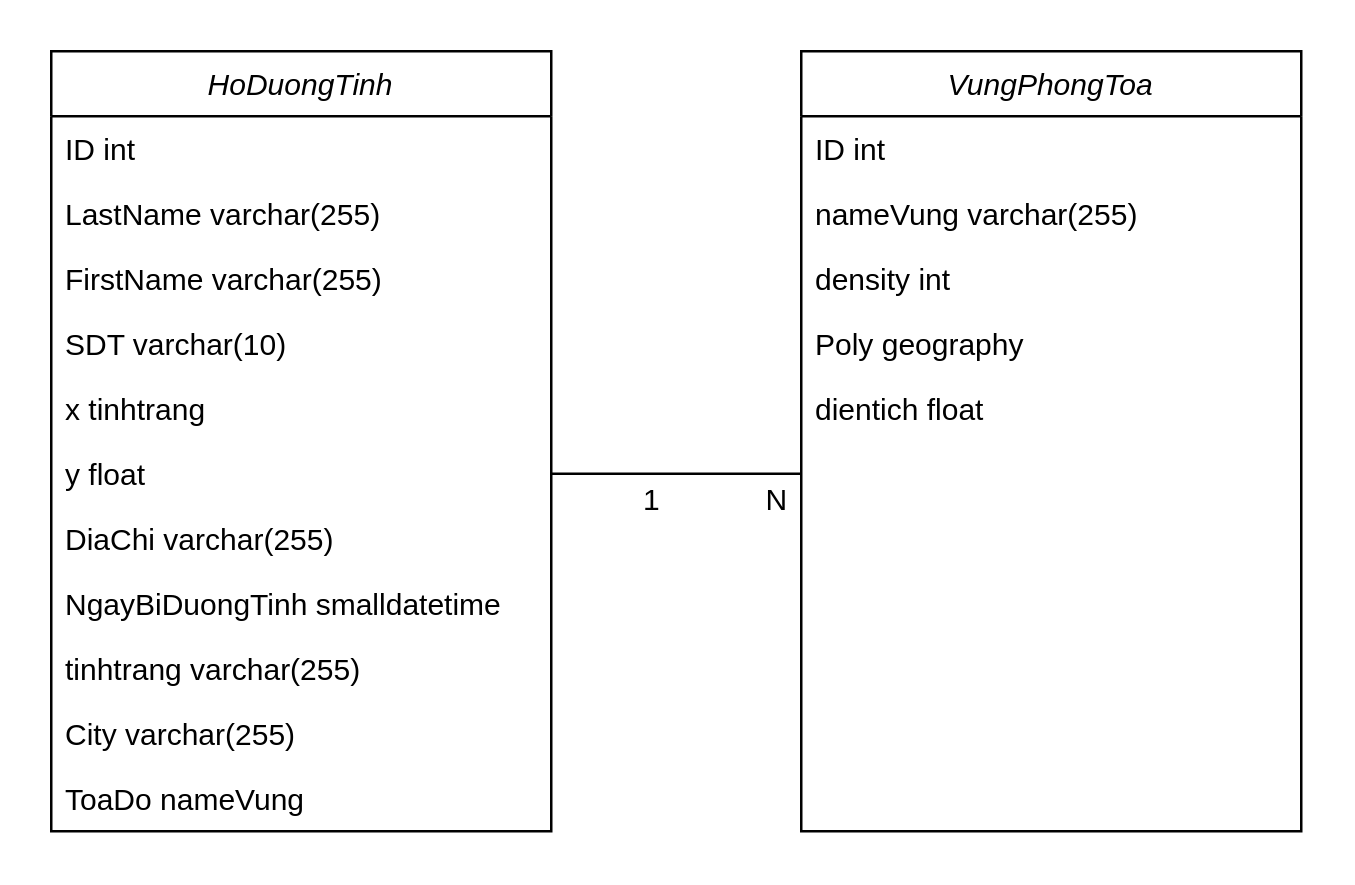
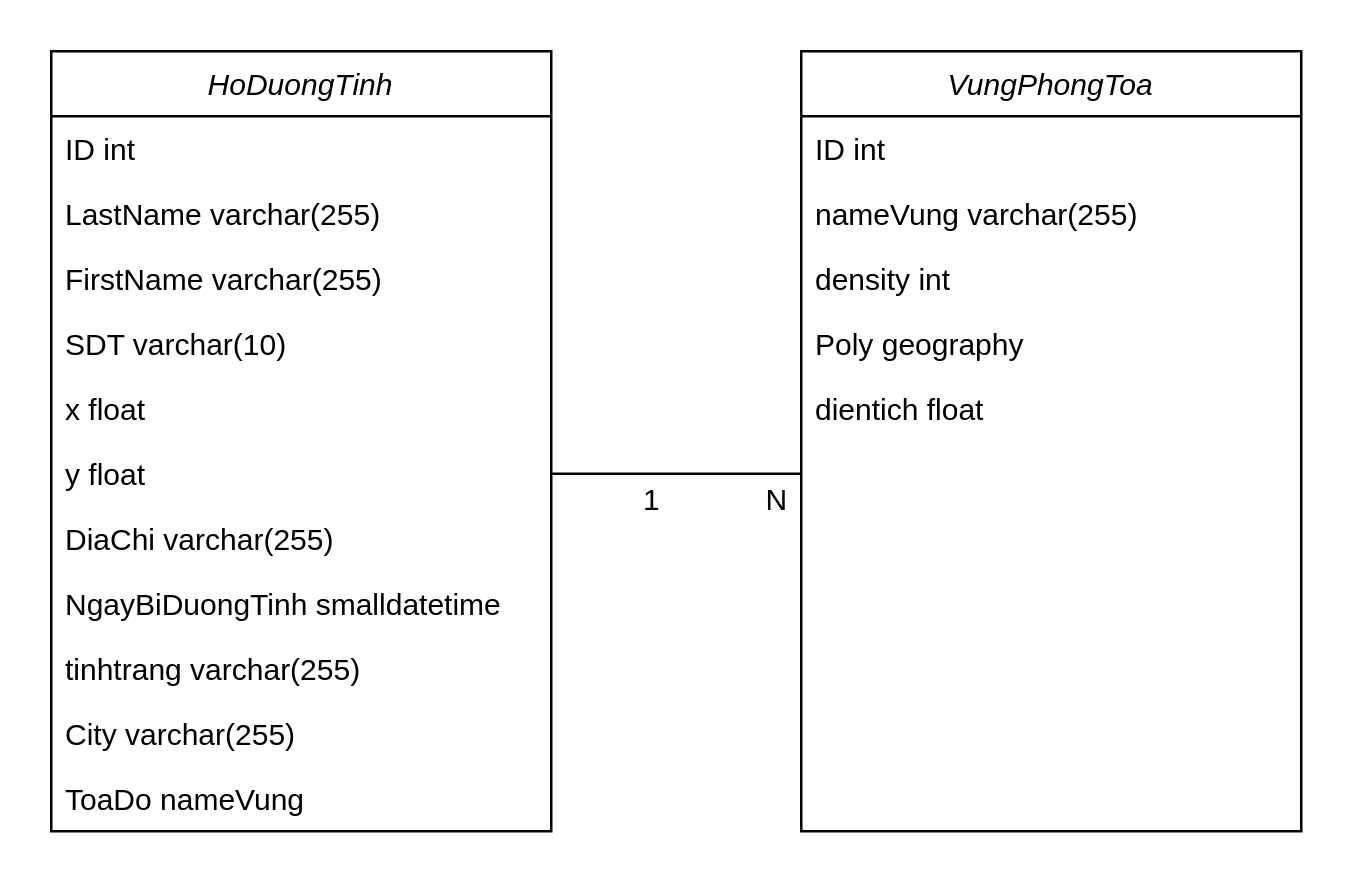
(150, 410) -> (116, 410)
